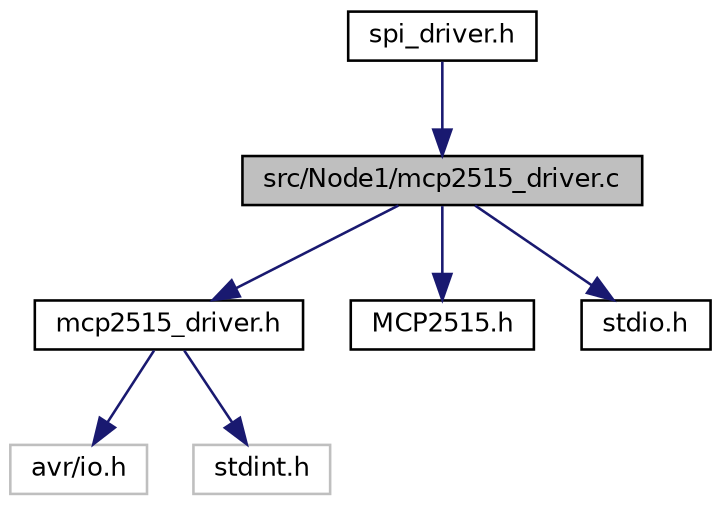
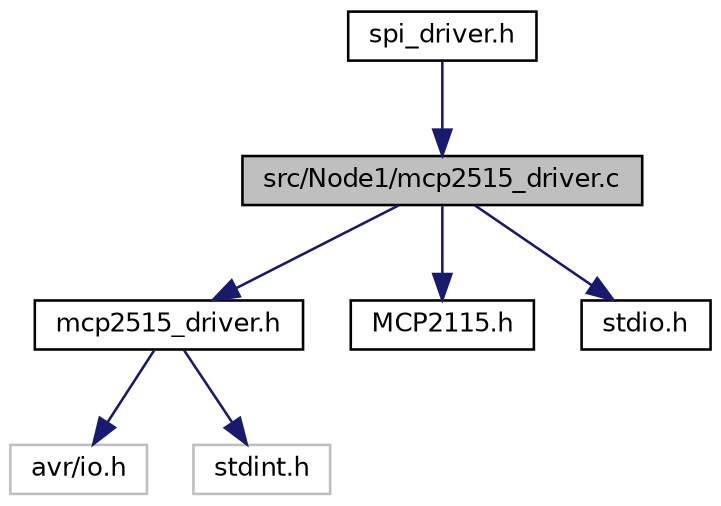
(442, 325) -> (442, 325)
